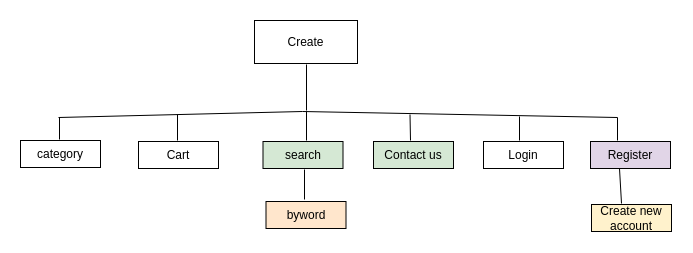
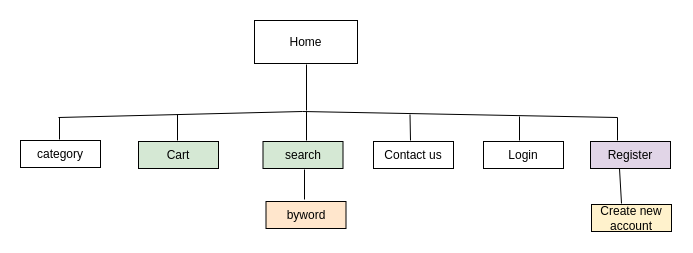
(306, 43) -> (306, 43)
(179, 155) -> (179, 155)
(414, 155) -> (414, 155)
